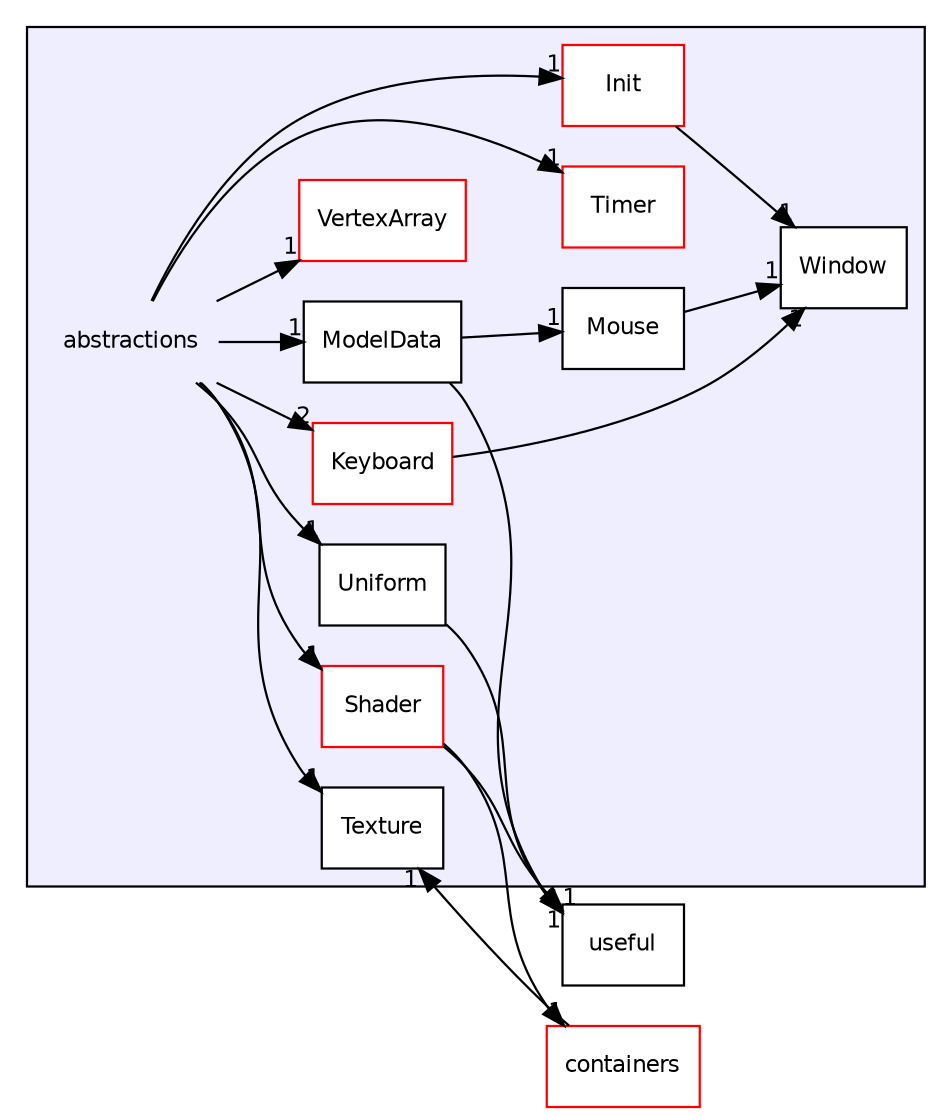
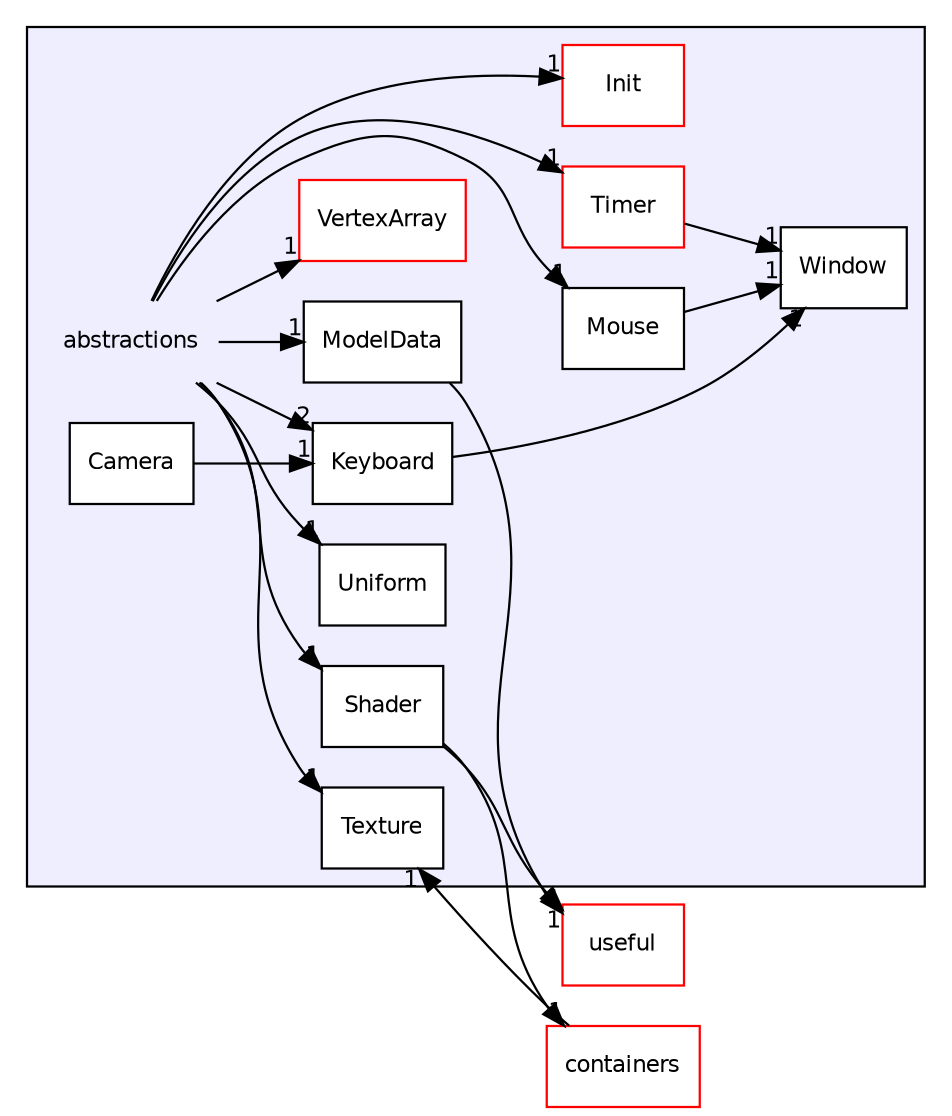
(727, 169) -> (721, 234)
(500, 335) -> (353, 140)
none -> (132, 464)
(382, 464) -> (382, 464)
(382, 706) -> (382, 706)
(504, 757) -> none
(623, 945) -> (623, 945)
